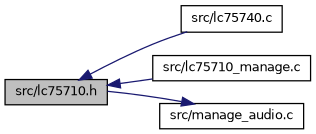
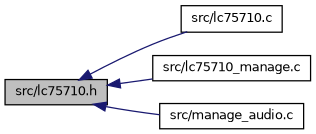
(232, 19) -> (232, 19)
(145, 96) -> (133, 111)
